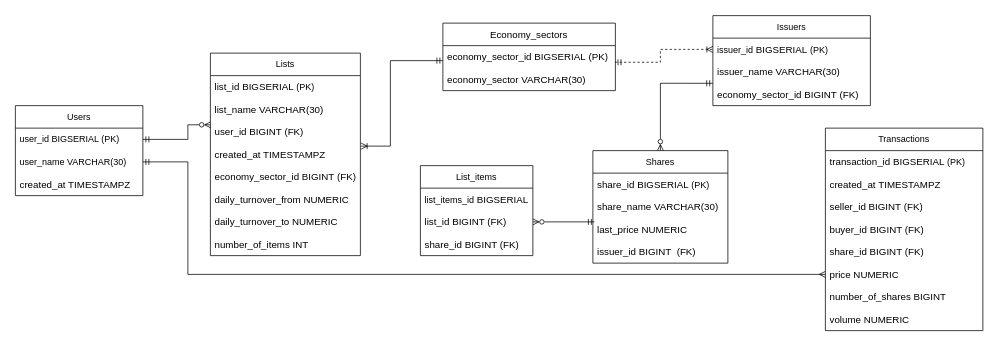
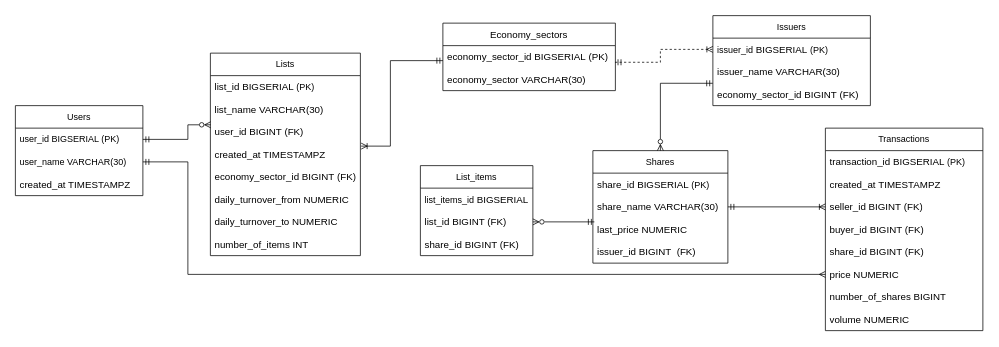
none -> (776, 207)
